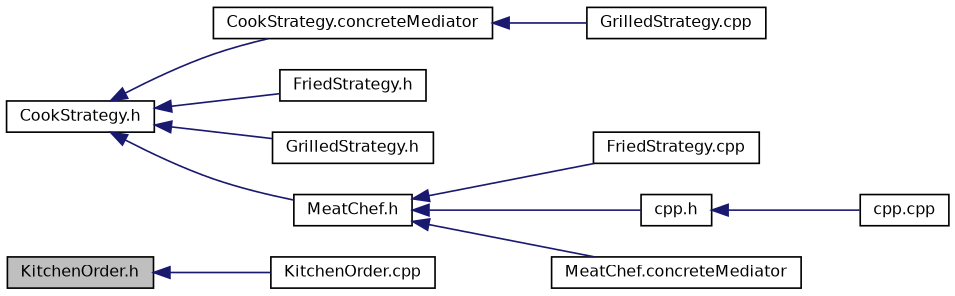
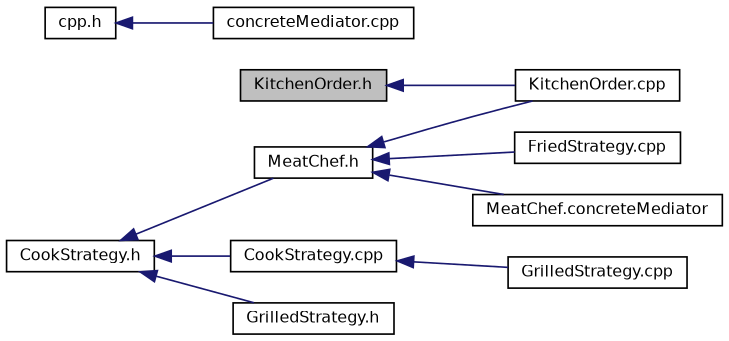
(353, 23) -> (314, 256)
(353, 85) -> none
(535, 210) -> (458, 121)
(905, 210) -> (314, 23)
